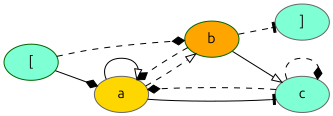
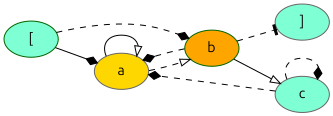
(209, 101) -> none
